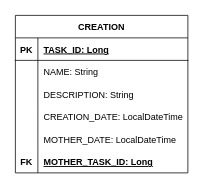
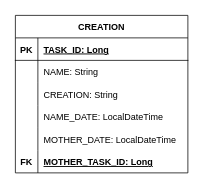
(88, 95) -> (80, 95)
(109, 117) -> (99, 117)
